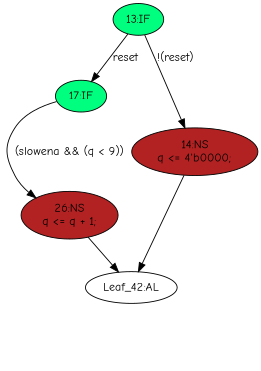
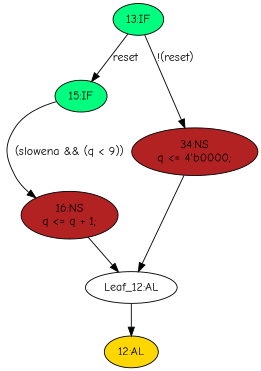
(81, 96) -> (81, 96)
(195, 152) -> (195, 152)
(70, 215) -> (70, 215)
(131, 288) -> (131, 288)
none -> (131, 352)
